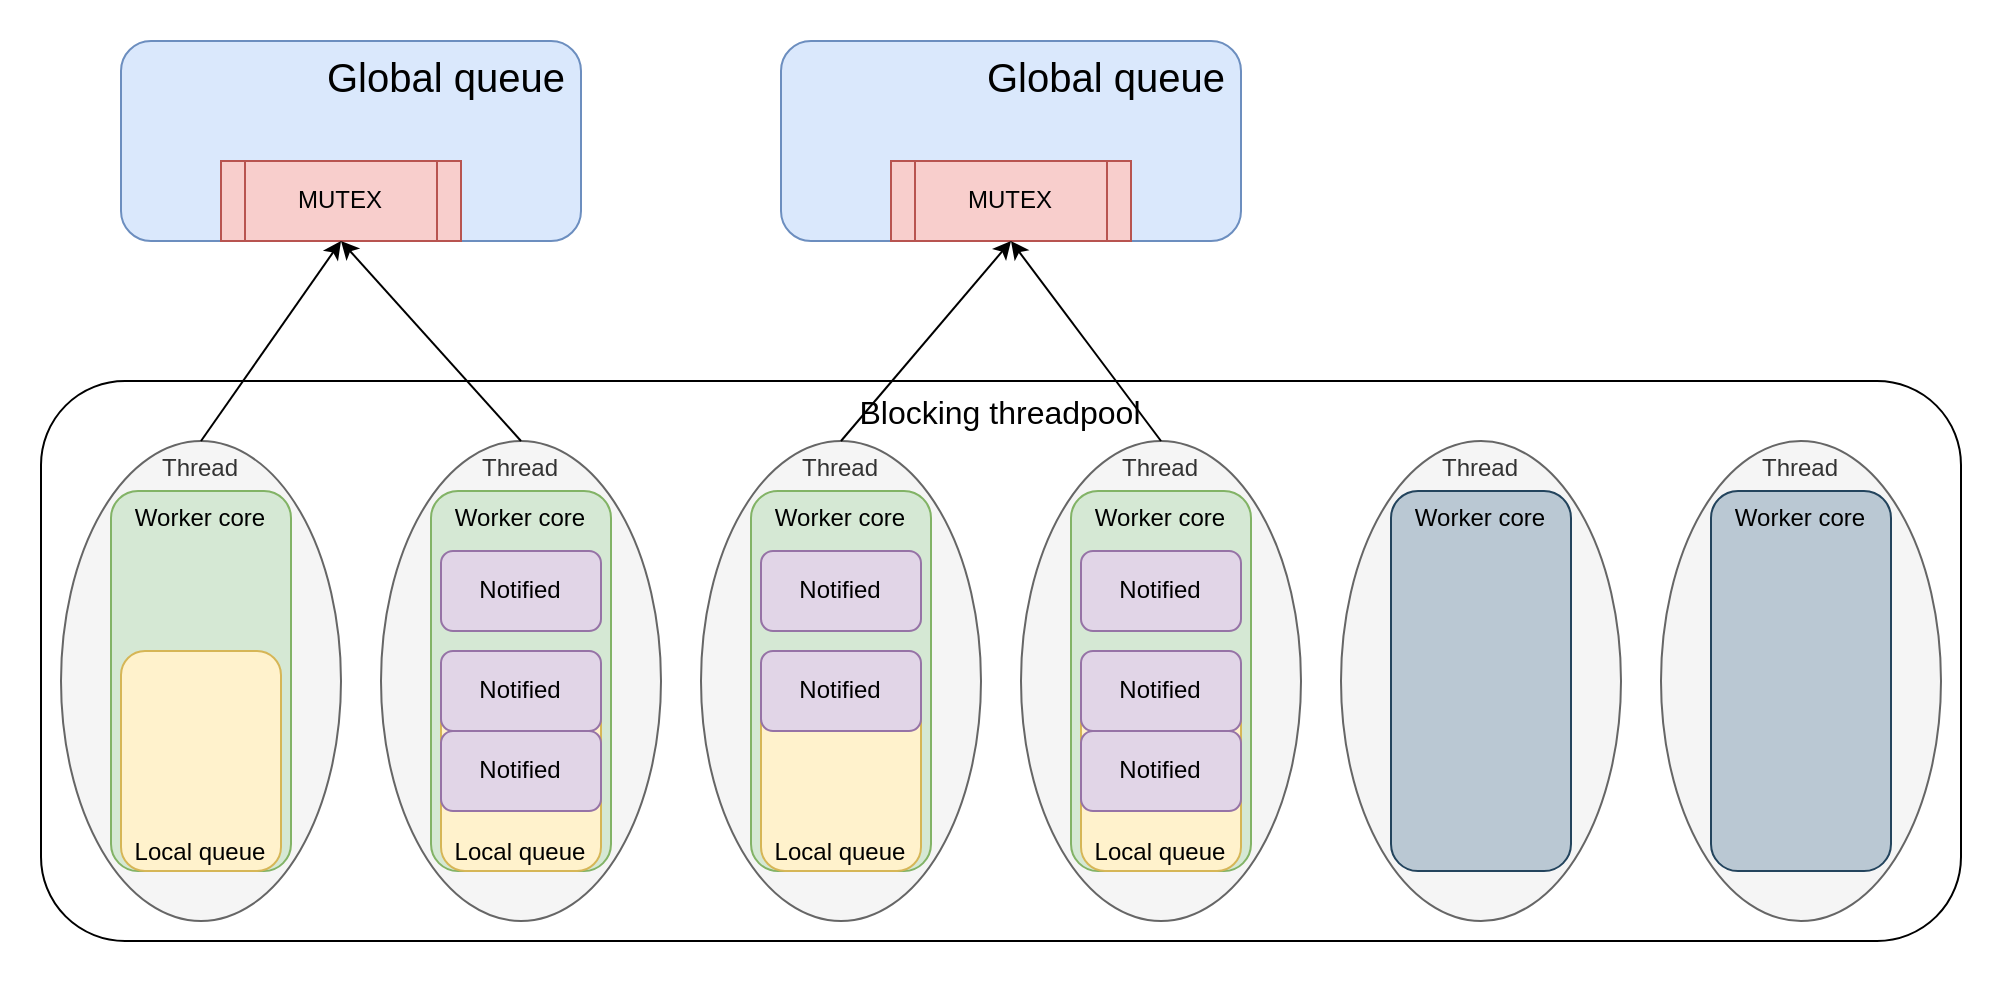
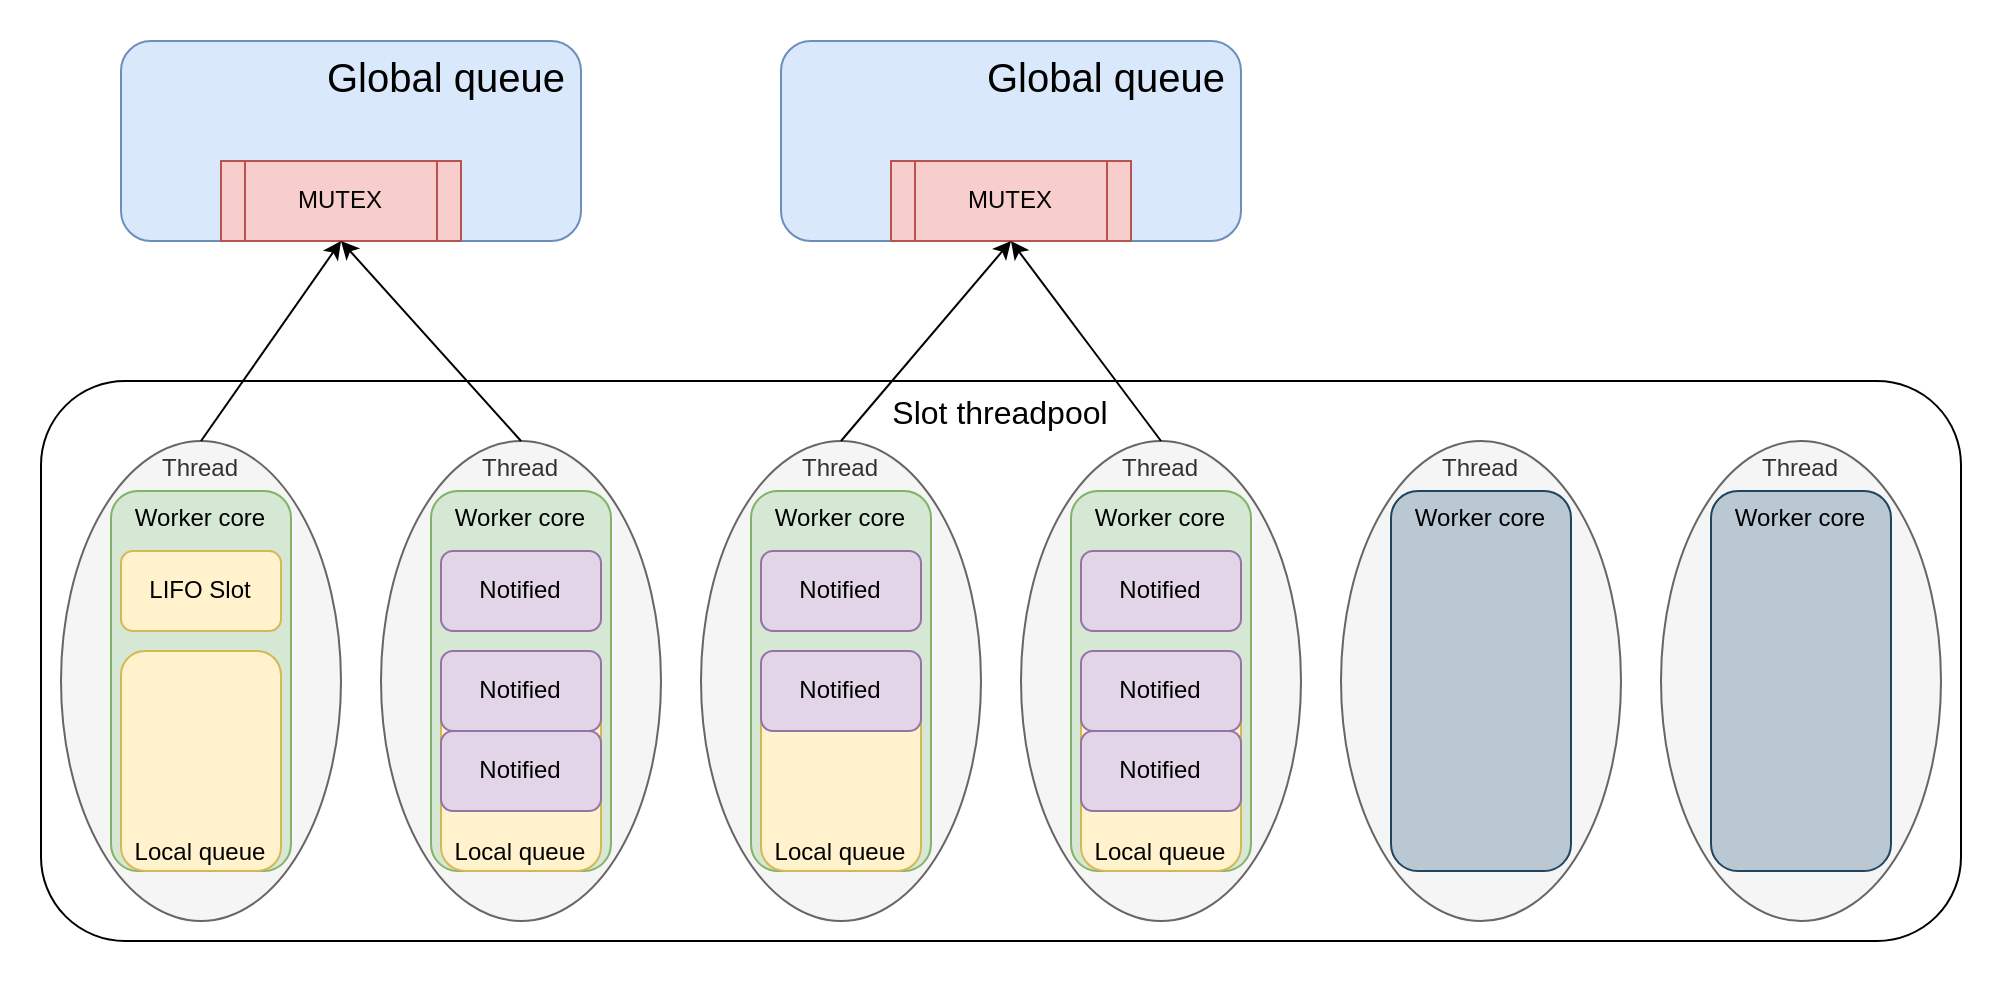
(1001, 414) -> (1001, 414)
none -> (201, 591)
